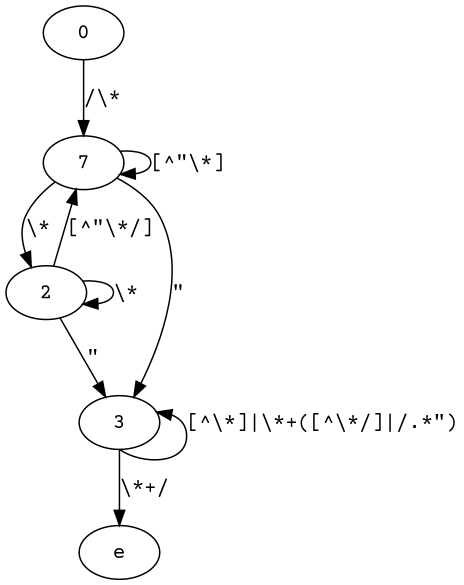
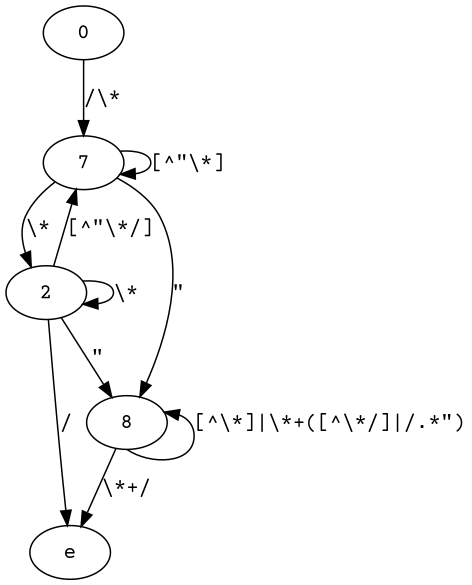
none -> (57, 415)
(119, 423) -> (127, 423)
